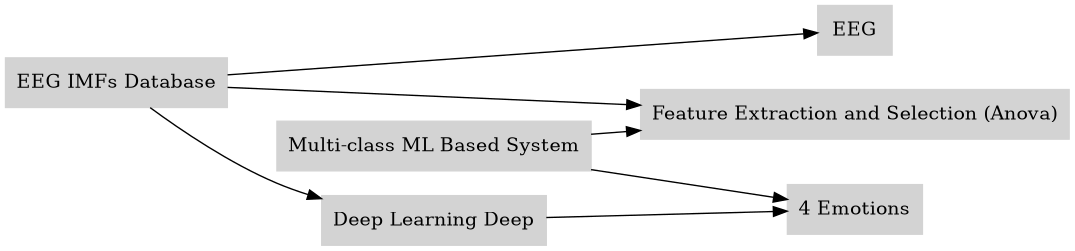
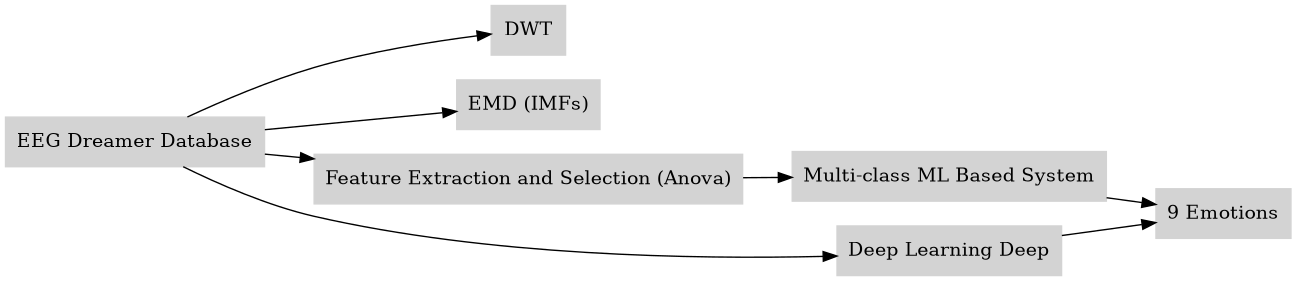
(855, 30) -> (528, 30)
(116, 83) -> (135, 142)
none -> (528, 105)
(609, 133) -> (761, 178)
(855, 209) -> (1223, 214)
